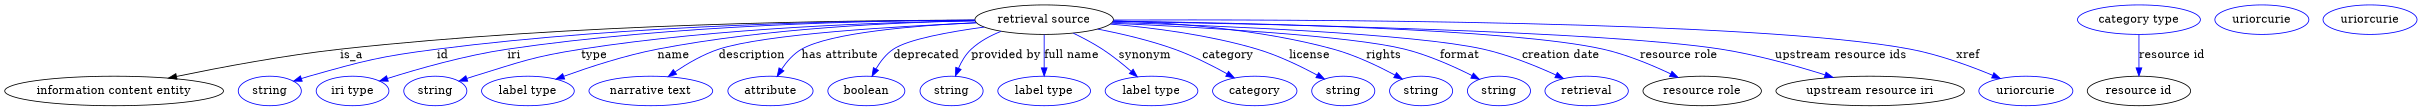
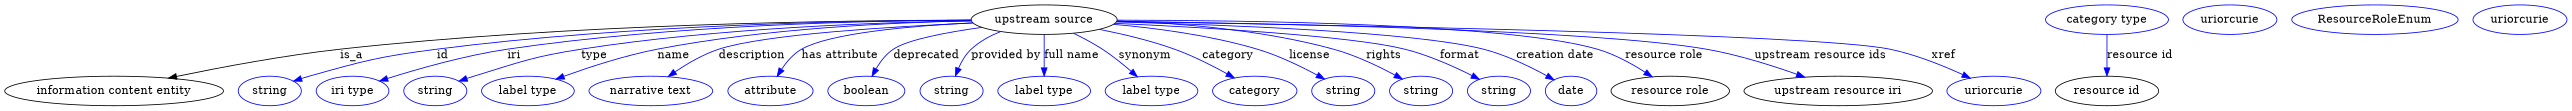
(1044, 20) -> (1044, 20)
none -> (2375, 20)
(1587, 91) -> (1571, 91)
